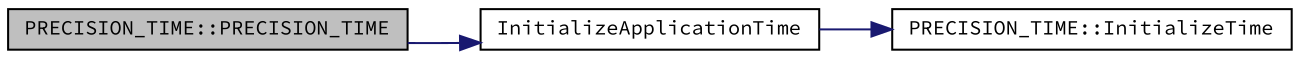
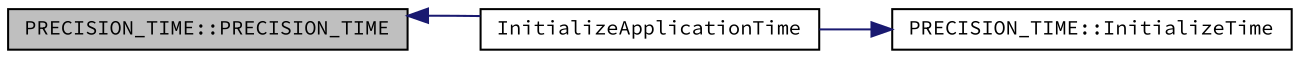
(434, 43) -> (454, 16)
